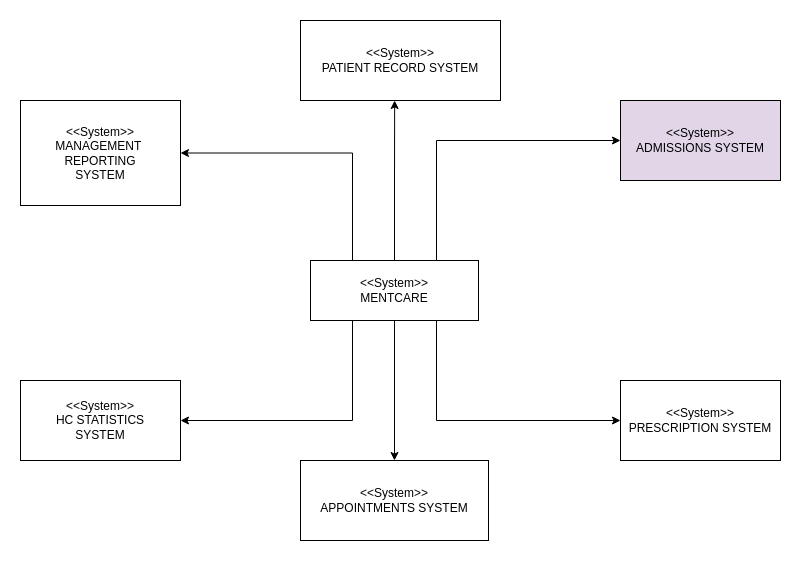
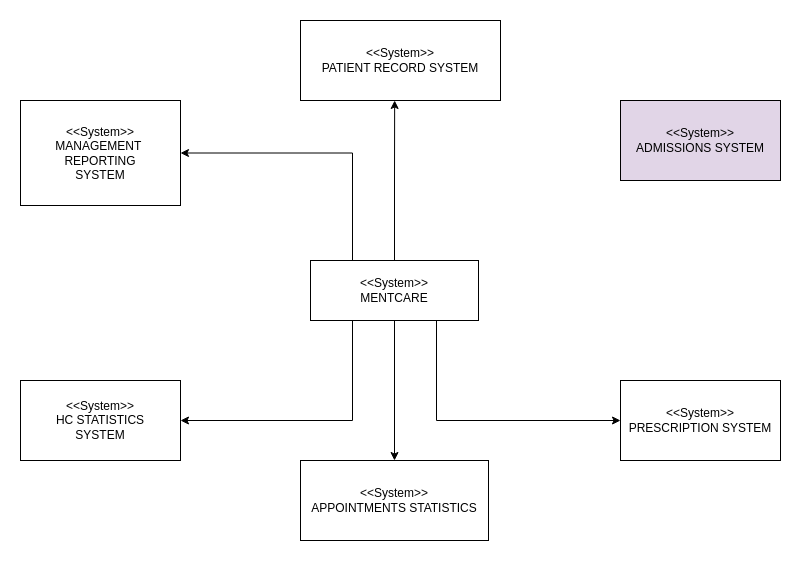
(465, 141) -> none
(395, 501) -> (395, 501)
